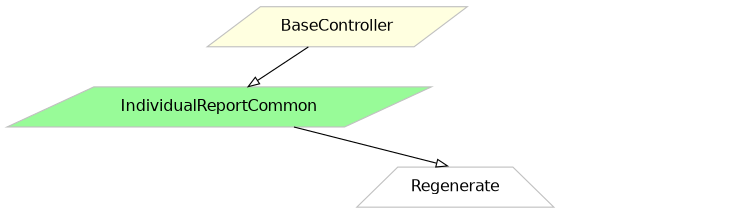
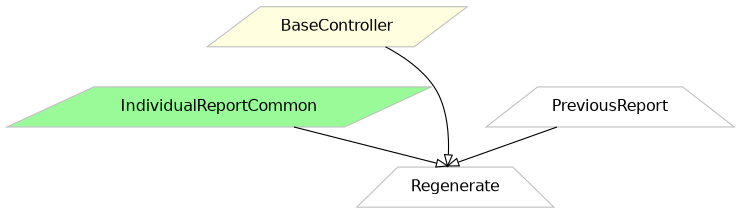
(283, 64) -> (436, 90)
none -> (610, 107)
